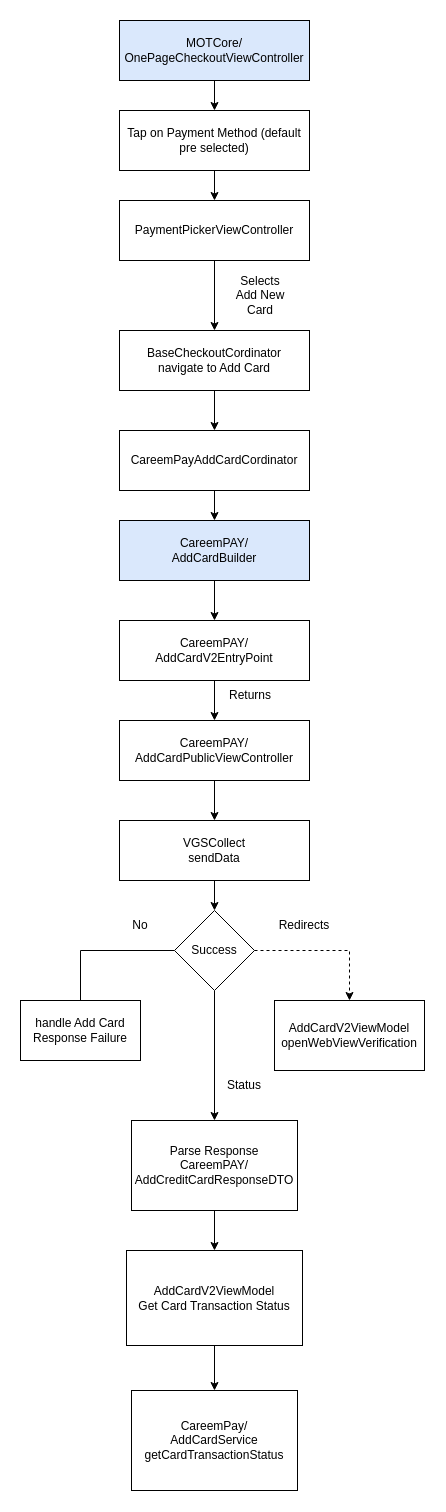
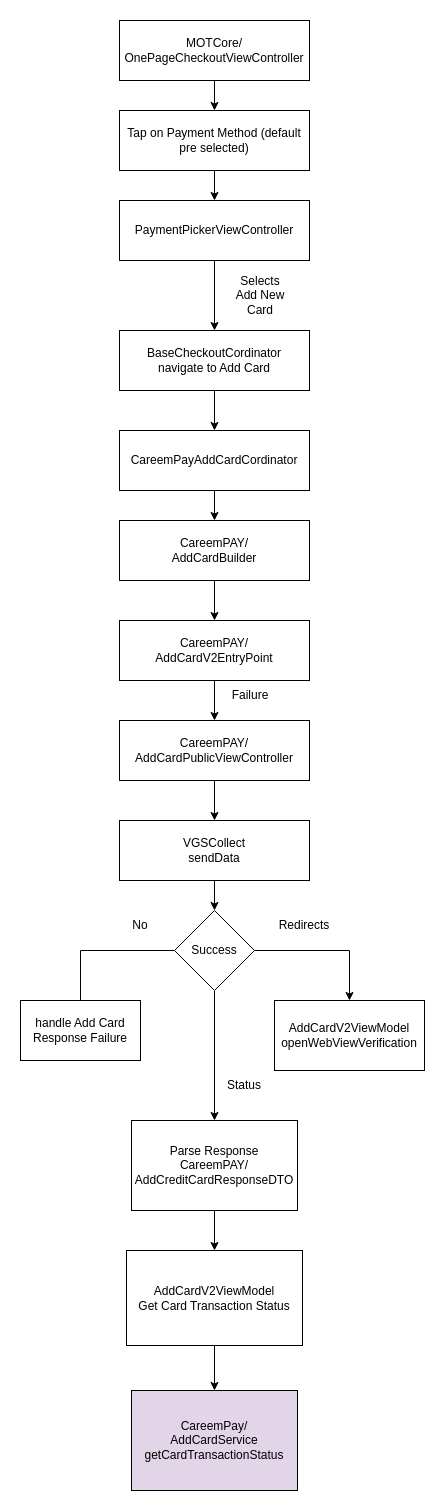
(215, 51) -> (215, 51)
(215, 551) -> (215, 551)
(251, 696) -> (251, 696)
(324, 951) -> (324, 951)
(215, 1441) -> (215, 1441)
